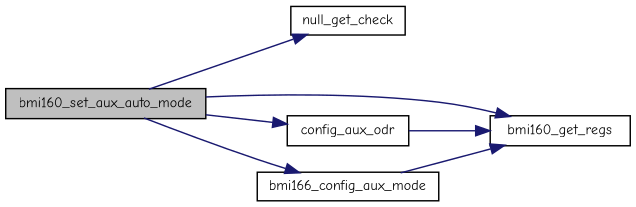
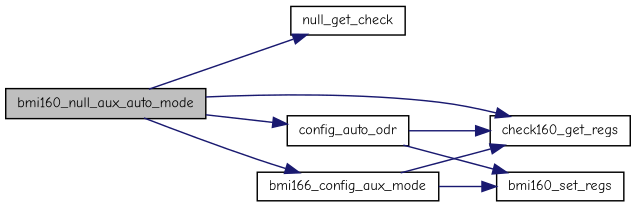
(106, 104) -> (106, 104)
(348, 131) -> (348, 131)
(560, 131) -> (560, 131)
none -> (560, 187)
